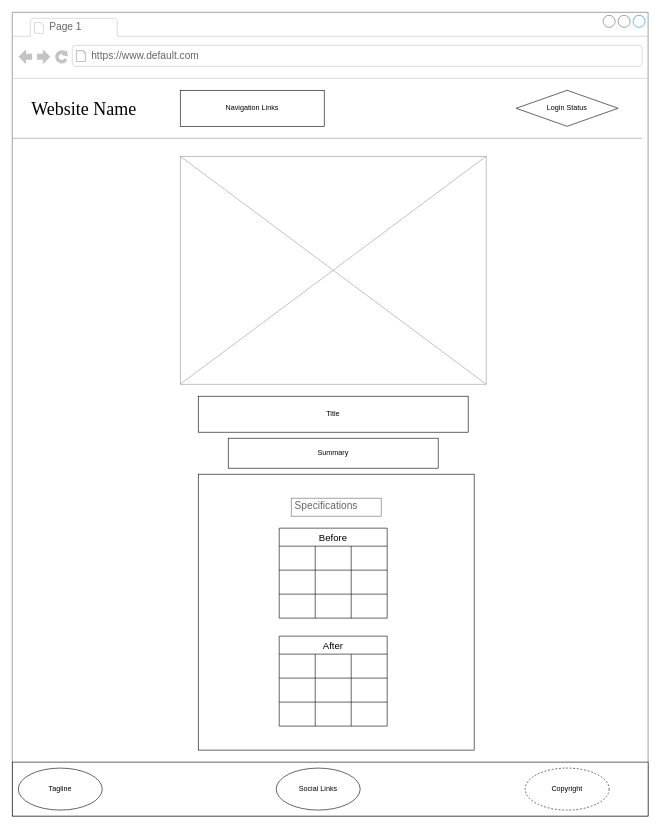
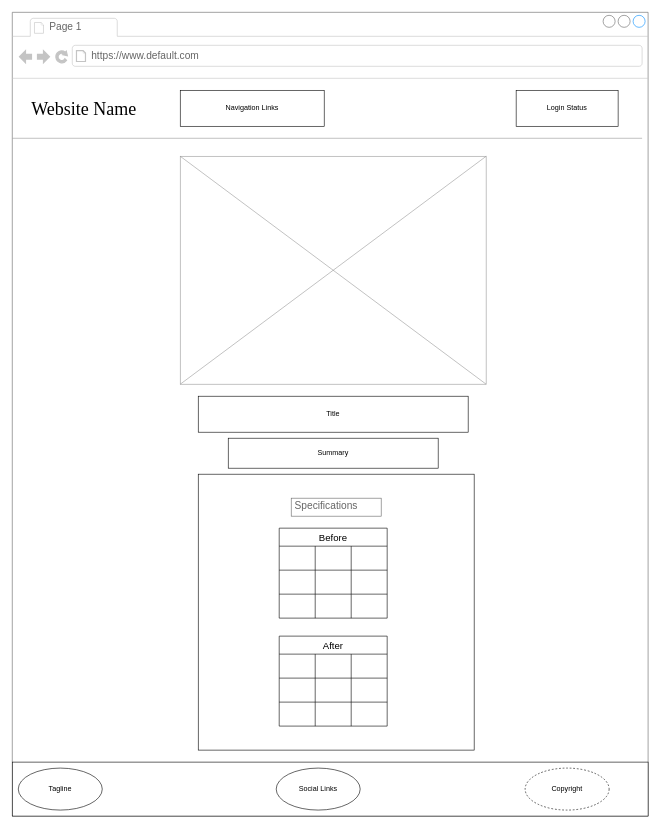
(567, 108) -> (567, 108)
